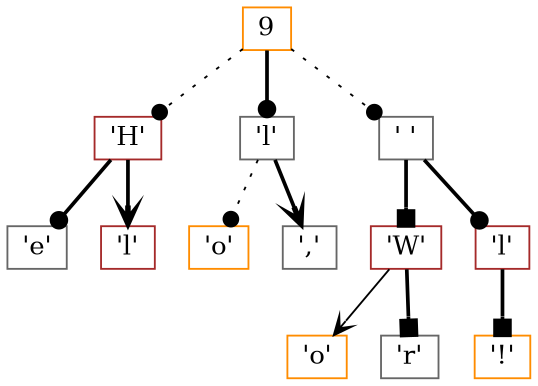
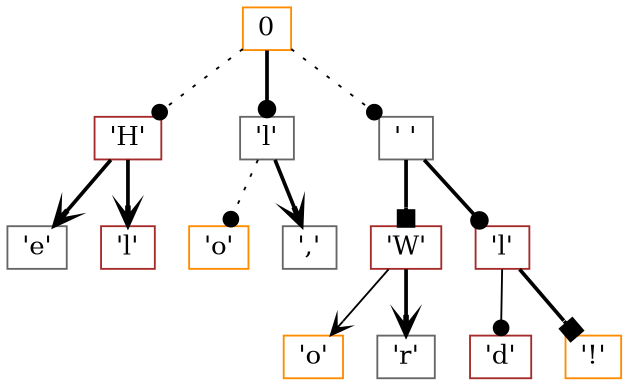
(267, 29) -> (267, 29)
(87, 187) -> (89, 186)
(408, 293) -> (406, 293)
none -> (501, 357)
